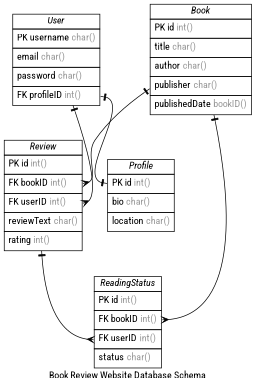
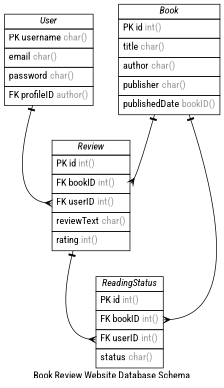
(73, 95) -> (73, 95)
(141, 196) -> none
